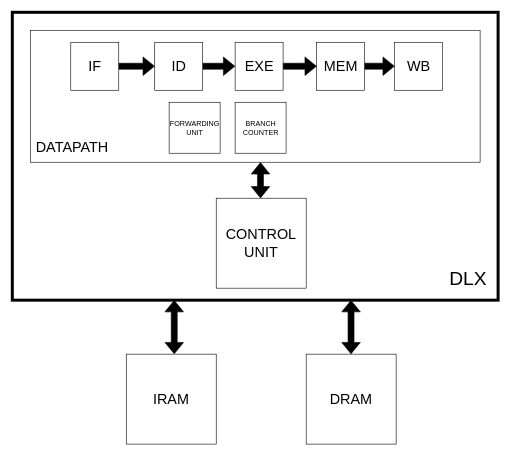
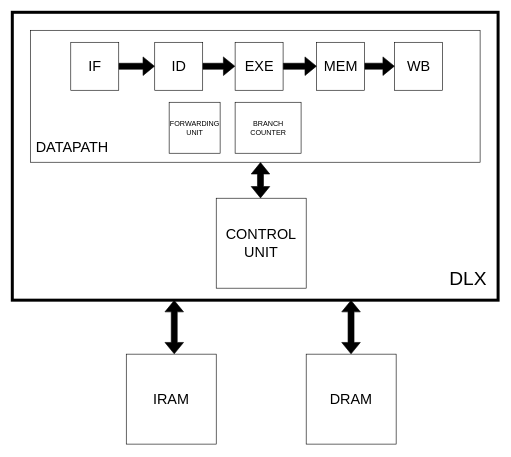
(261, 128) -> (268, 128)
